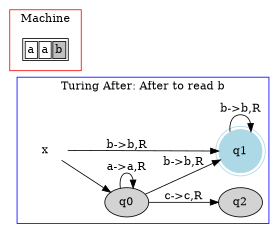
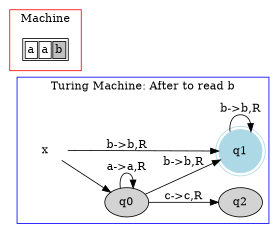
(143, 87) -> (143, 87)
